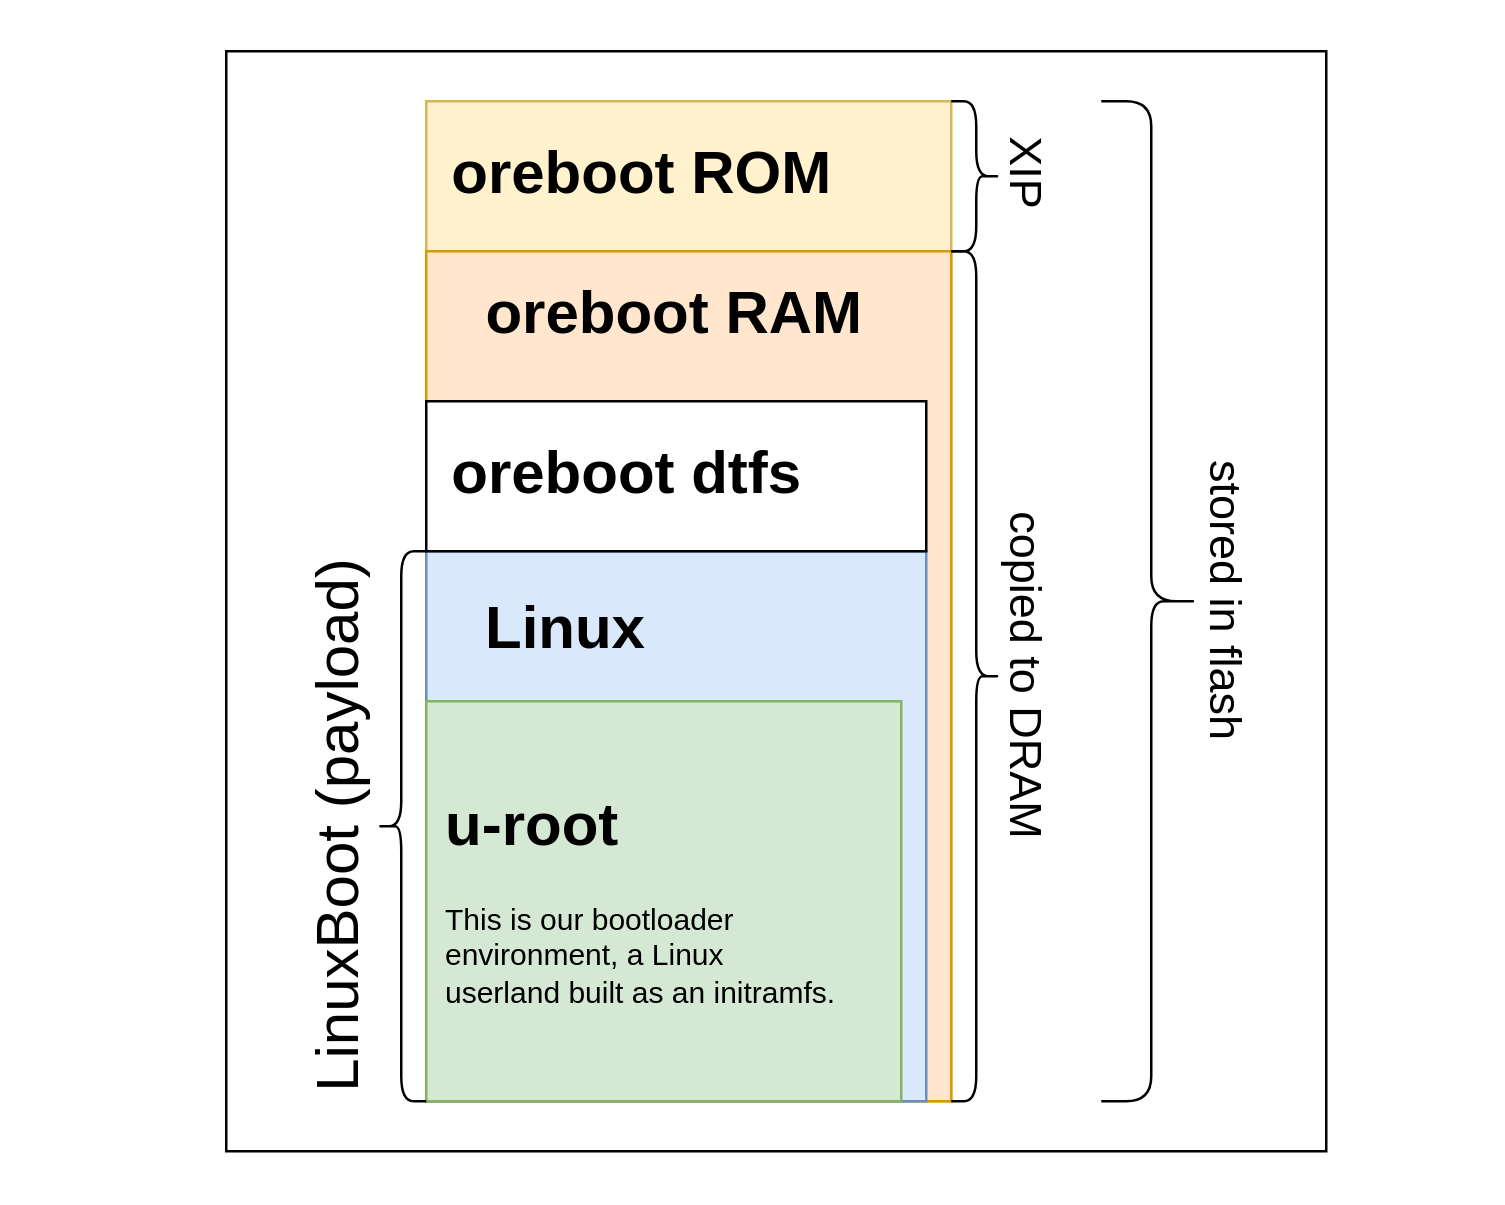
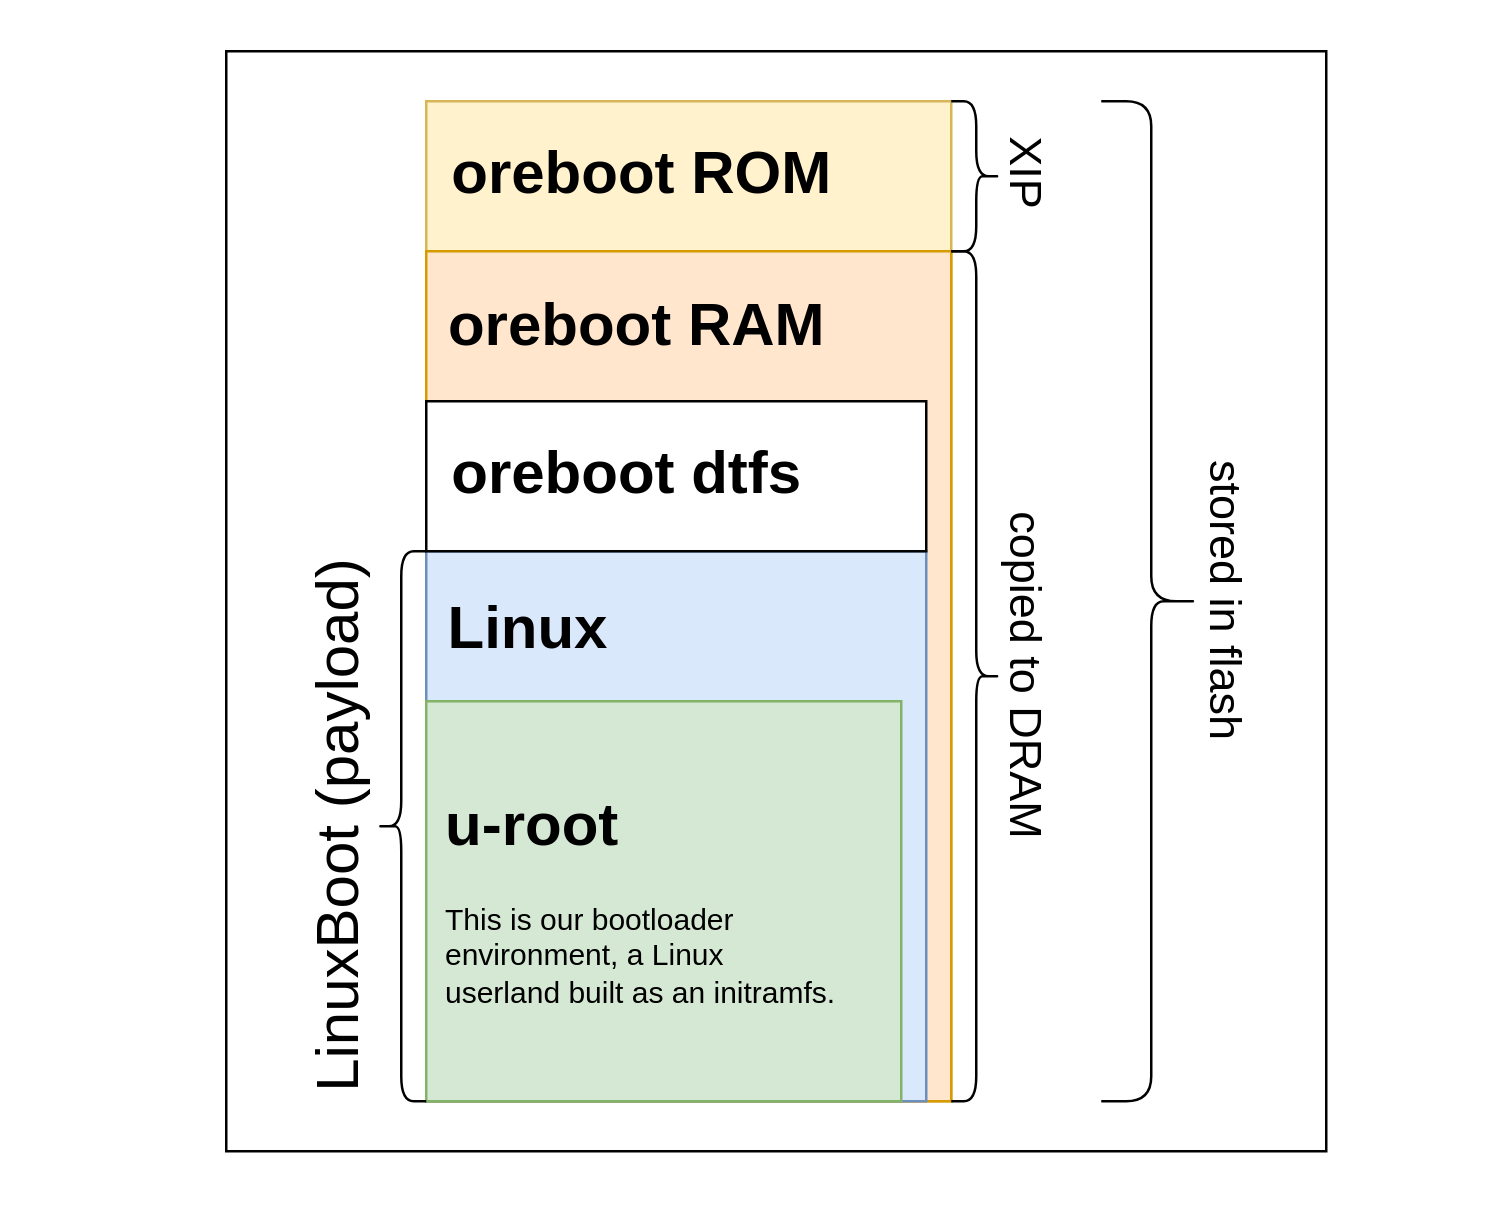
(675, 314) -> (638, 326)
(566, 629) -> (529, 629)
